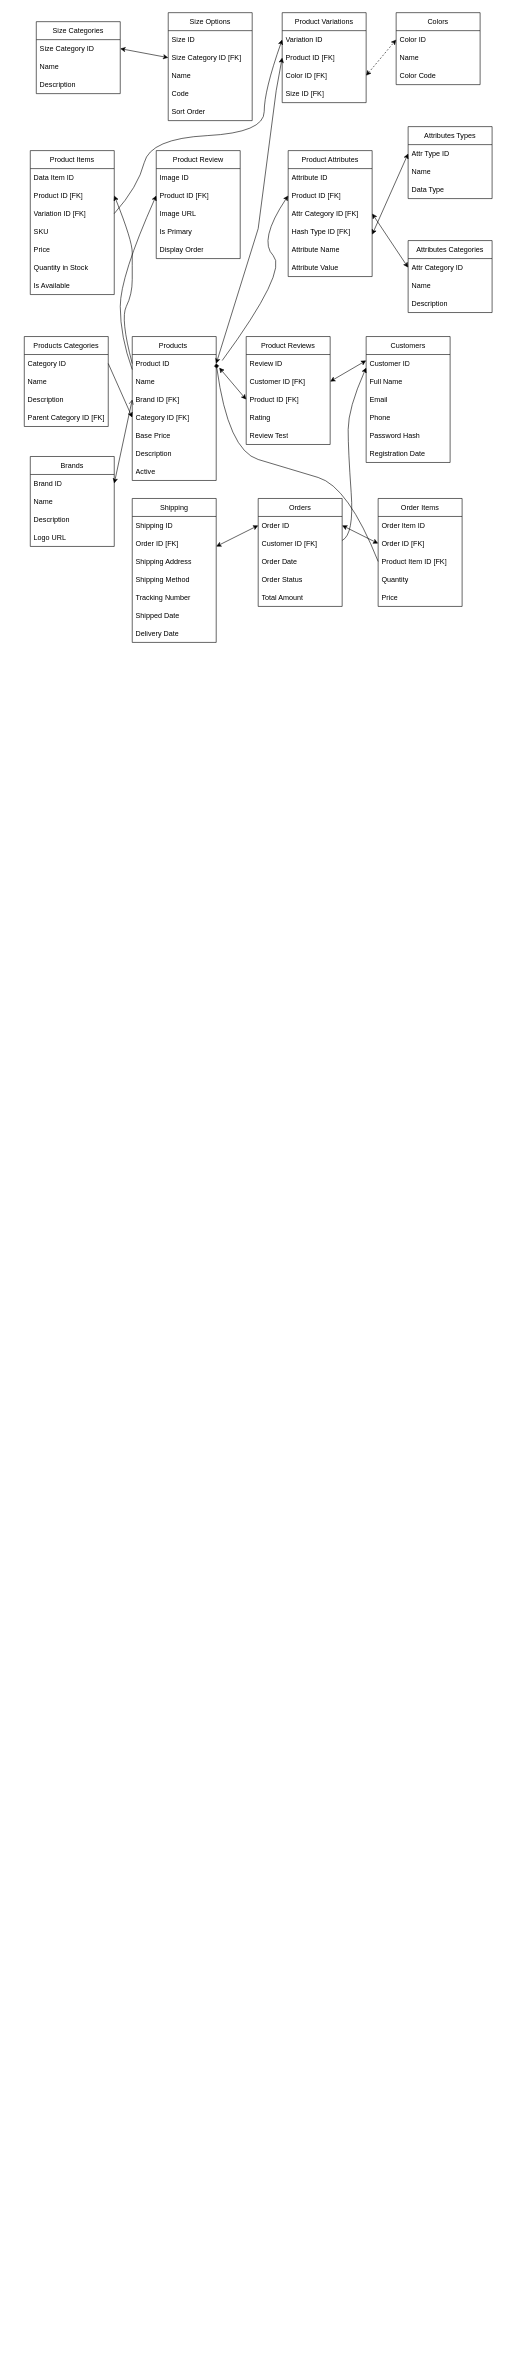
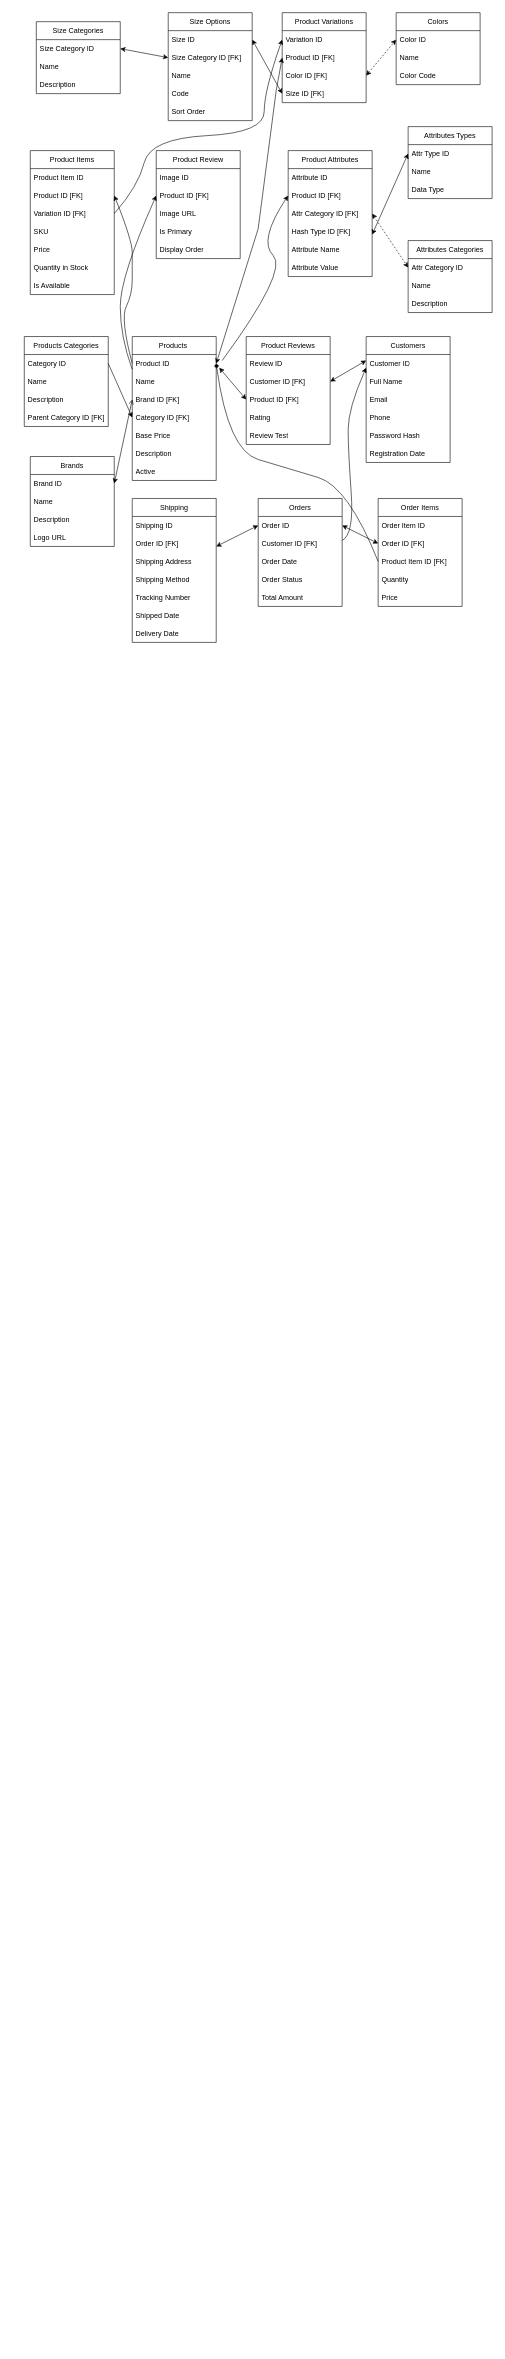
none -> (267, 66)
(56, 177) -> (62, 177)
(390, 240) -> (390, 240)
